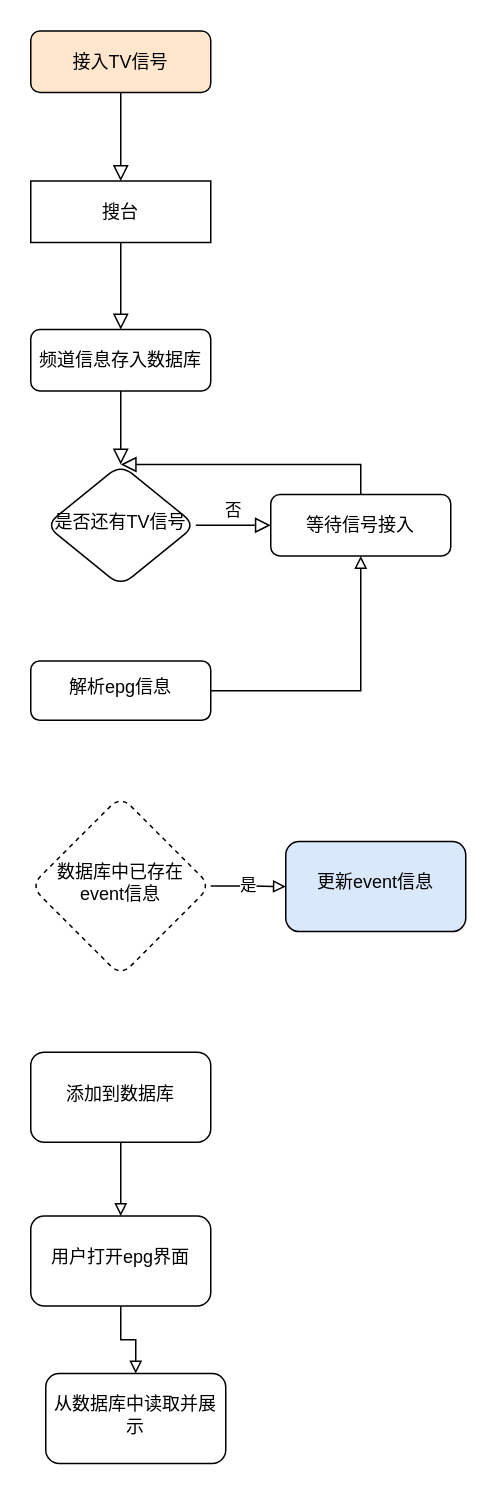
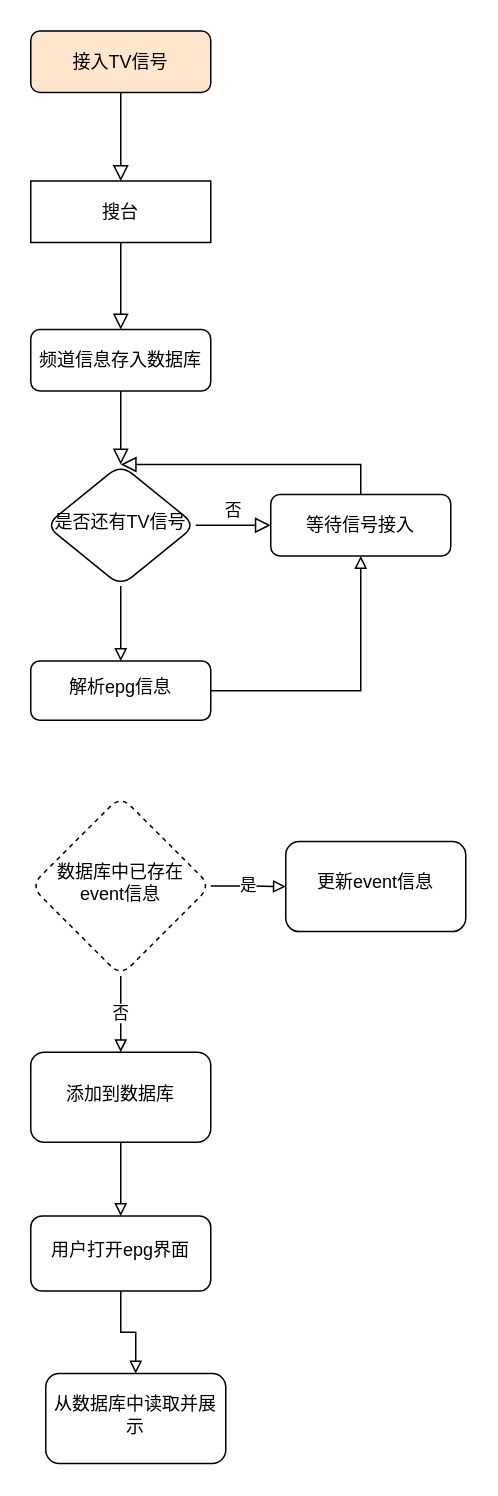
none -> (121, 617)
(376, 886) -> (376, 886)
none -> (121, 1007)
(121, 1261) -> (121, 1253)
